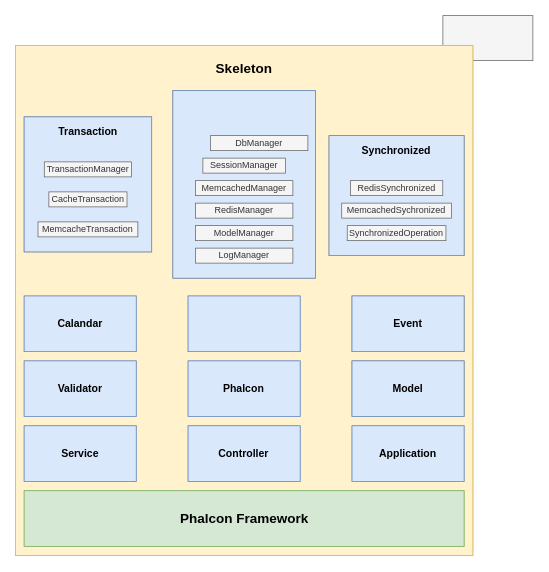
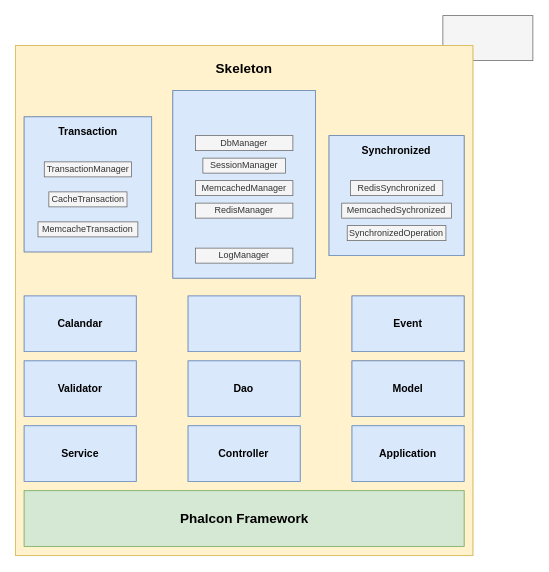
(259, 143) -> (244, 143)
(244, 233) -> none
(244, 388) -> (244, 388)
